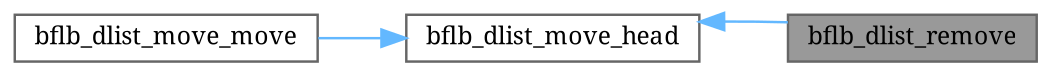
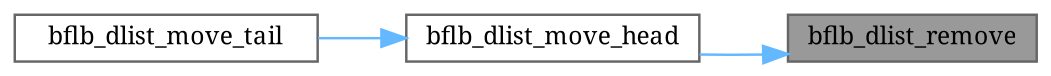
(756, 22) -> (731, 55)
(166, 38) -> (166, 38)
